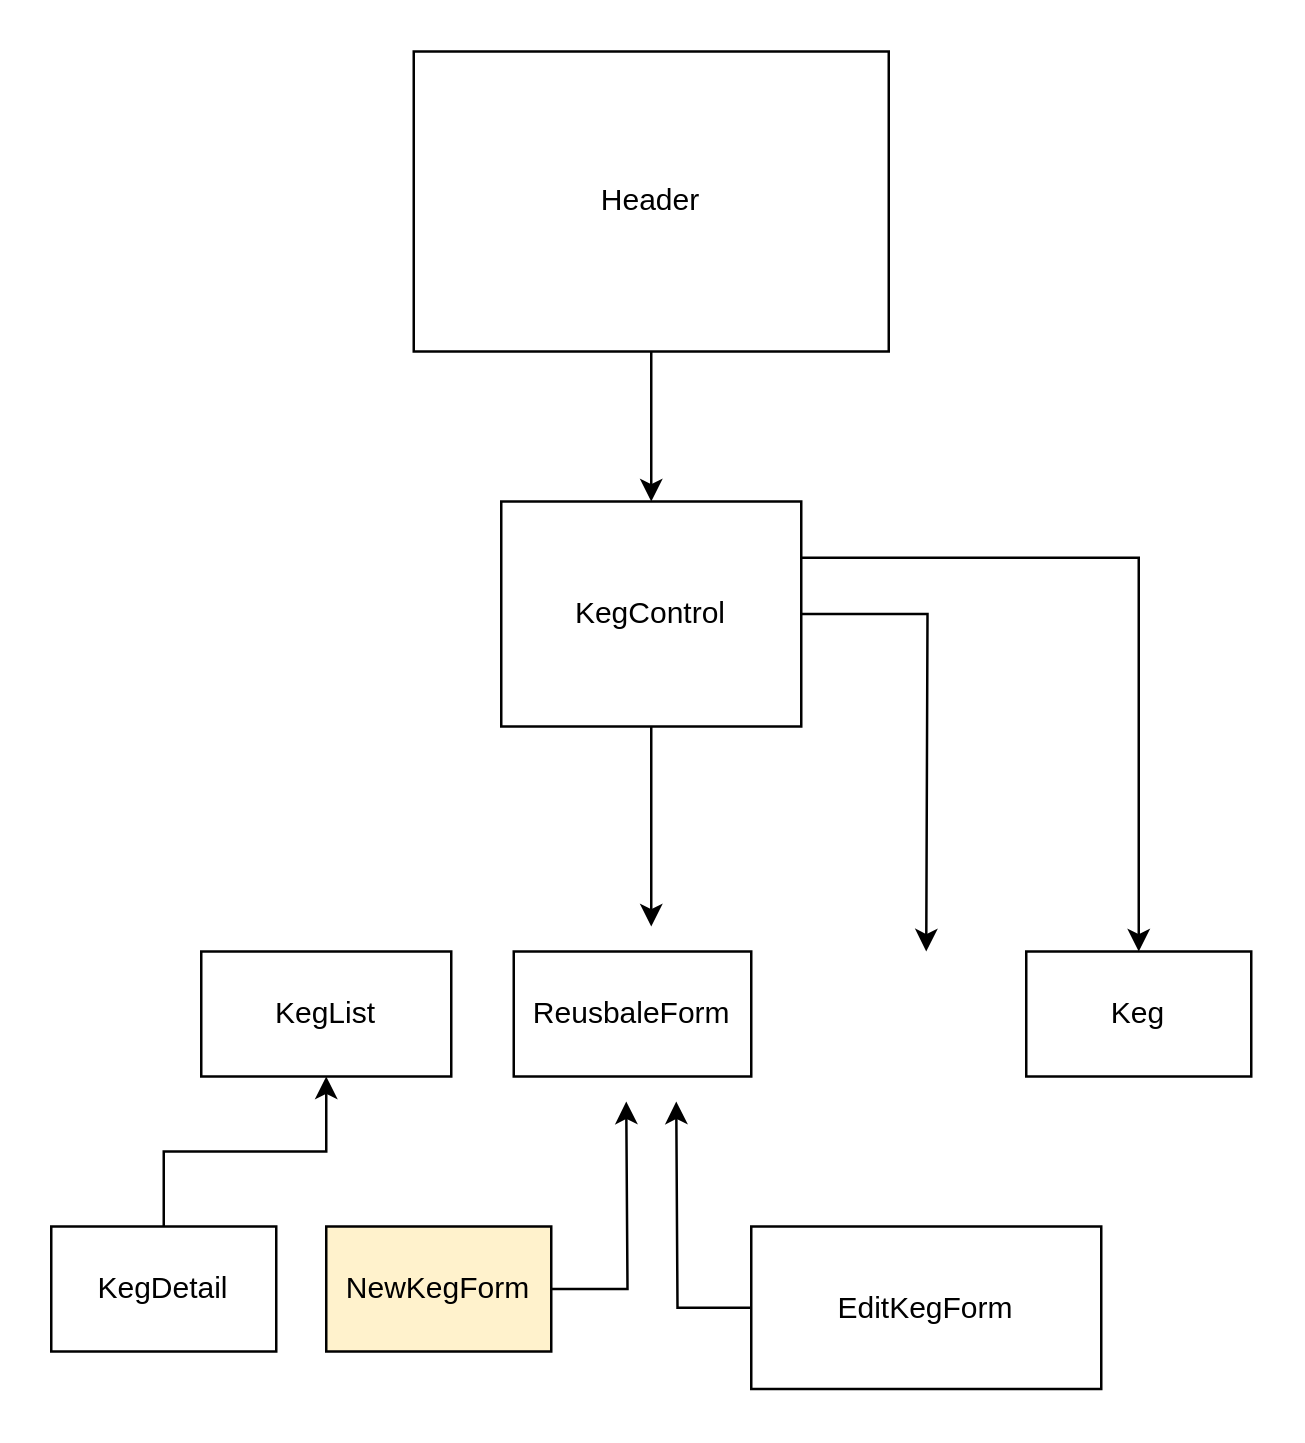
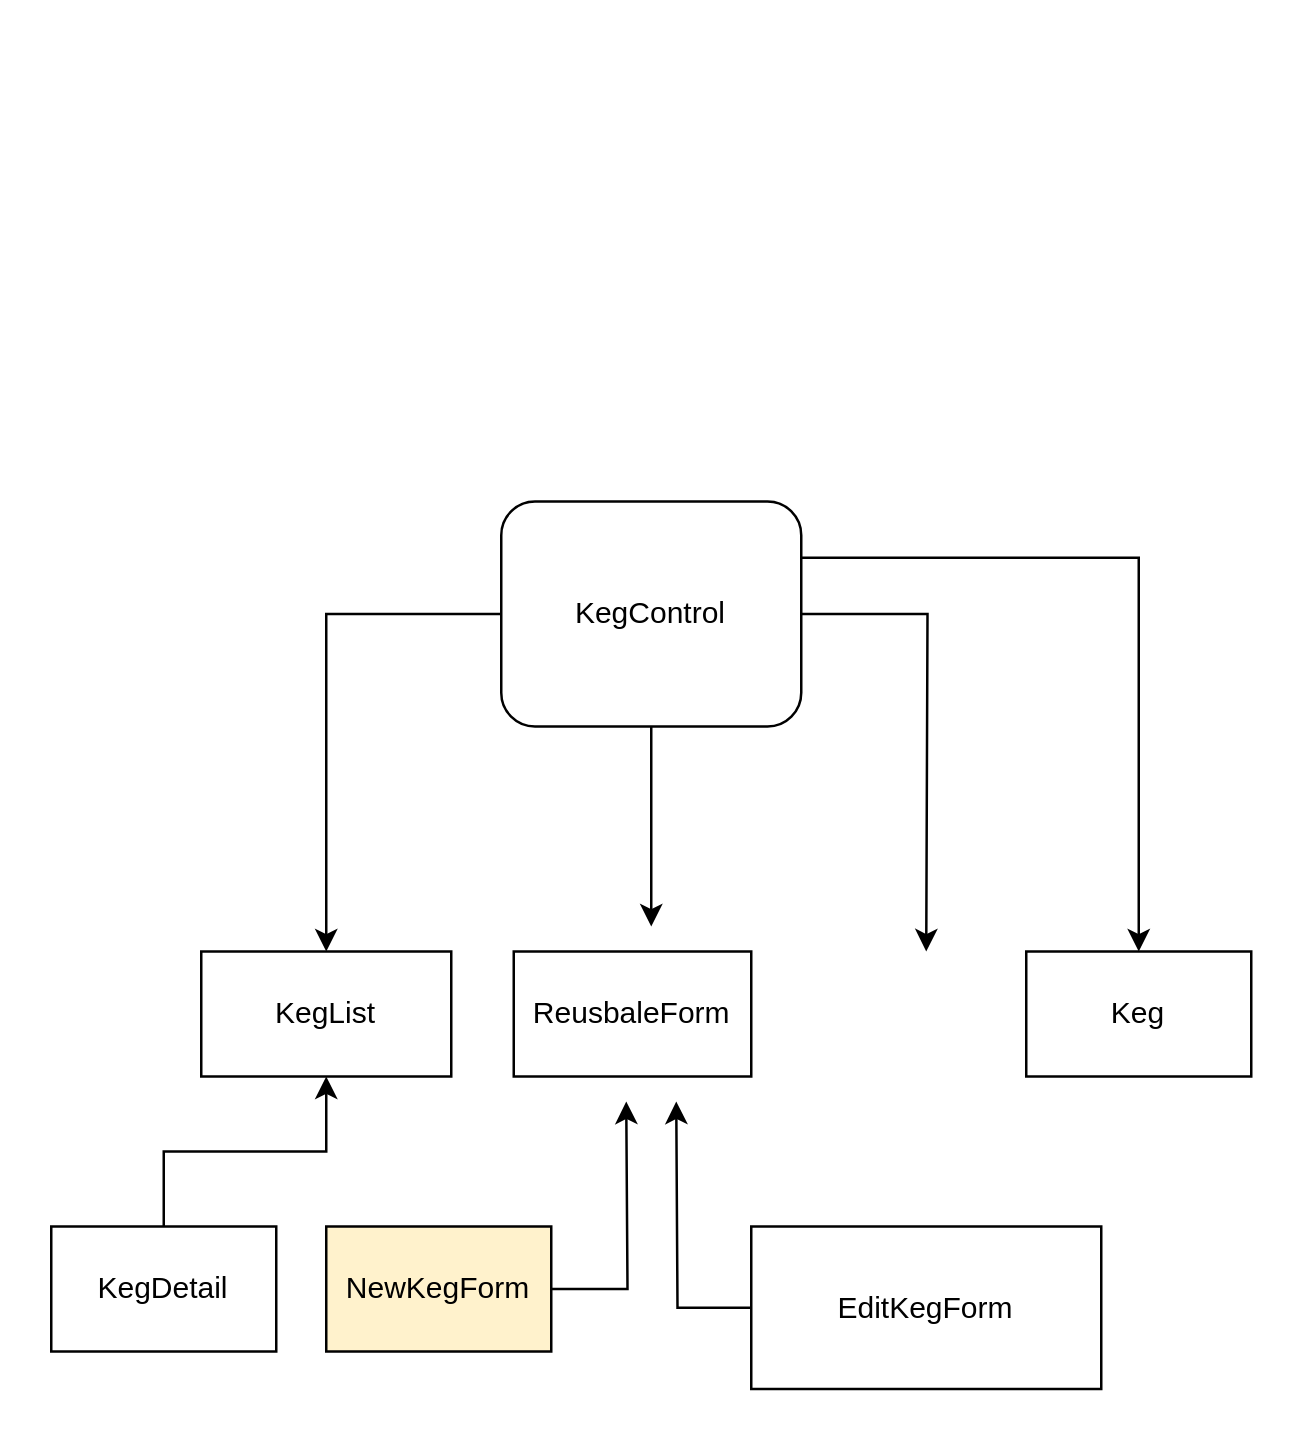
(651, 201) -> none
(651, 418) -> none
(651, 614) -> (651, 614)
none -> (326, 687)
